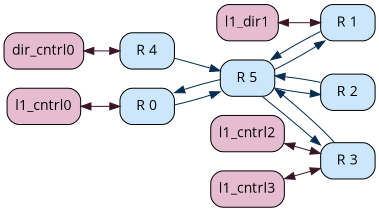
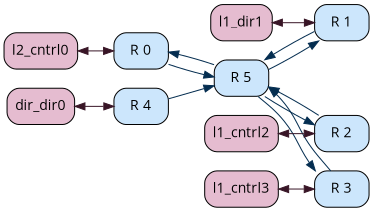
(44, 51) -> (41, 106)
(44, 106) -> (41, 51)
(303, 149) -> (296, 134)
